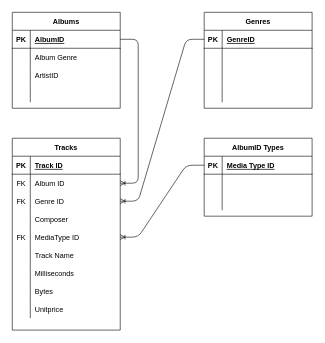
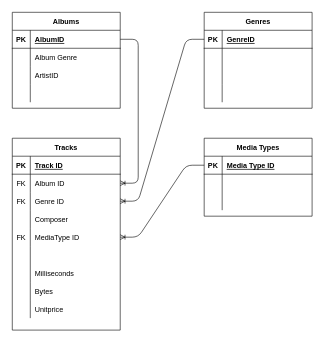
(258, 148) -> (258, 148)
(75, 255) -> none
